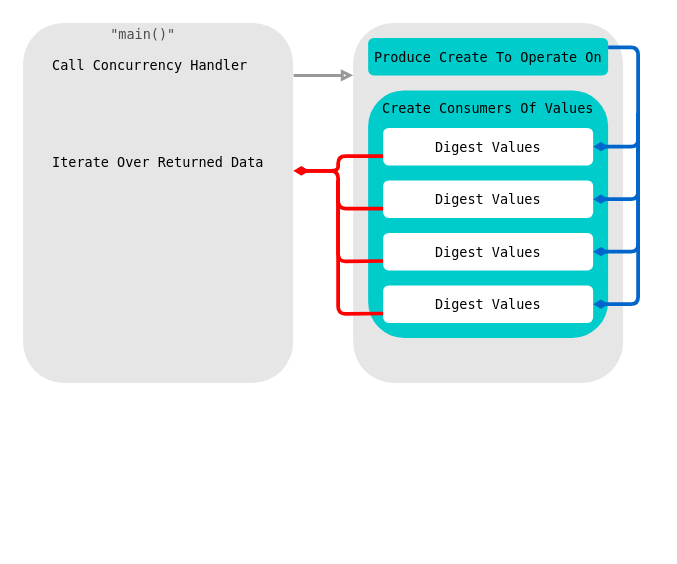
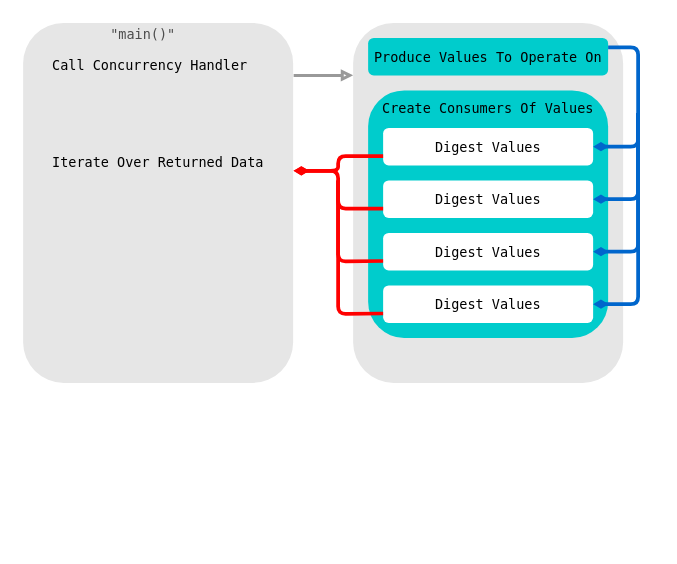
(488, 57) -> (488, 57)
